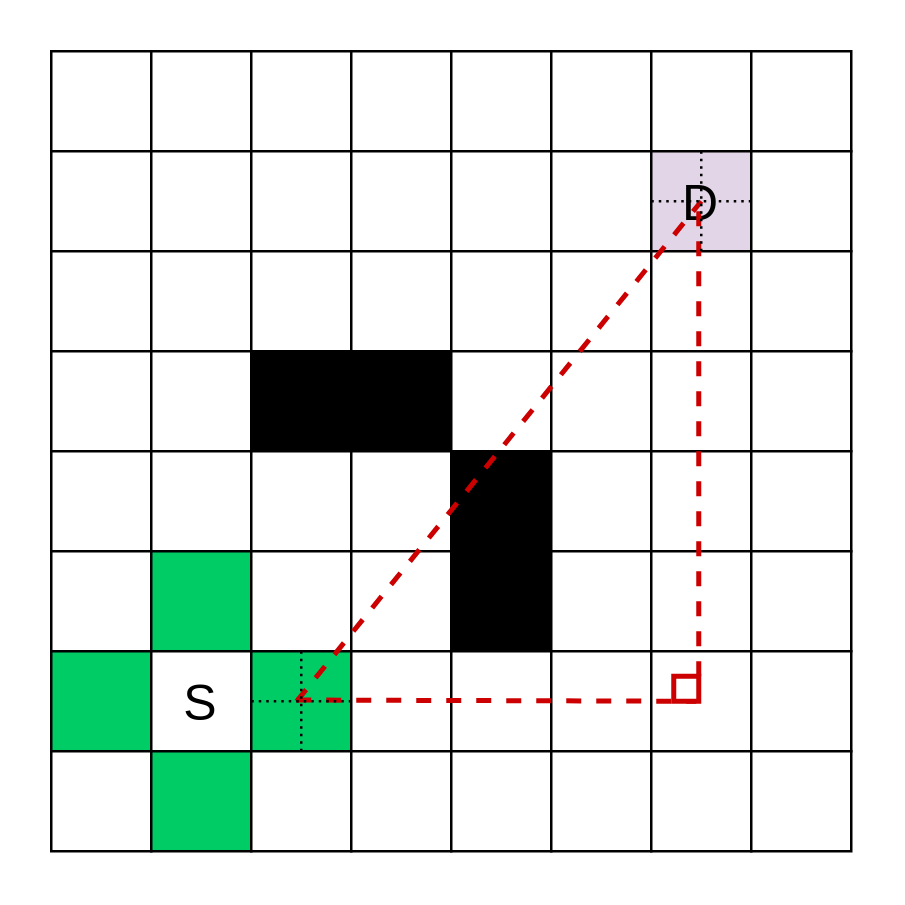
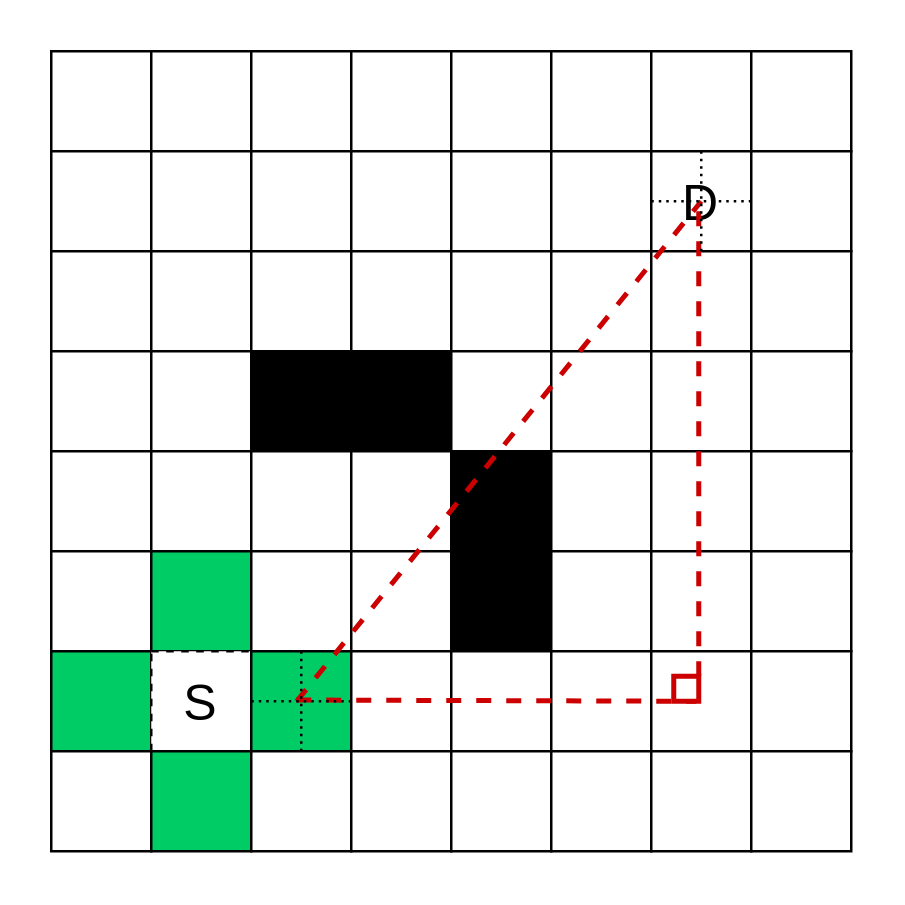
(701, 201) -> (701, 201)
(201, 701) -> (201, 701)
